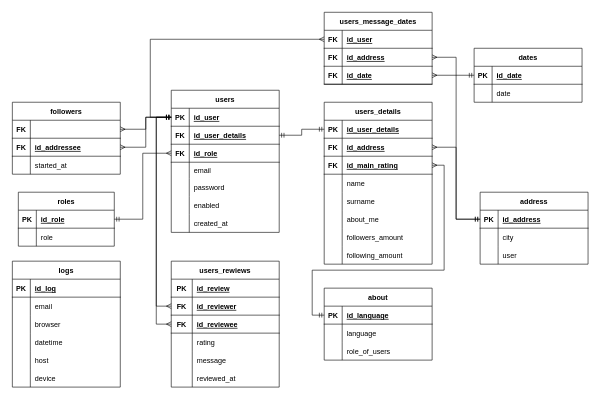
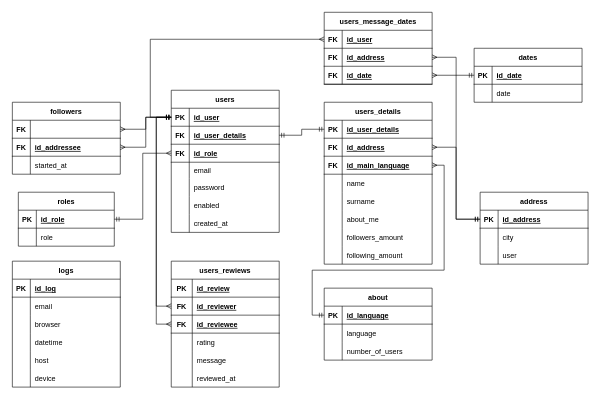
(372, 166) -> (376, 166)
(372, 352) -> (377, 352)
